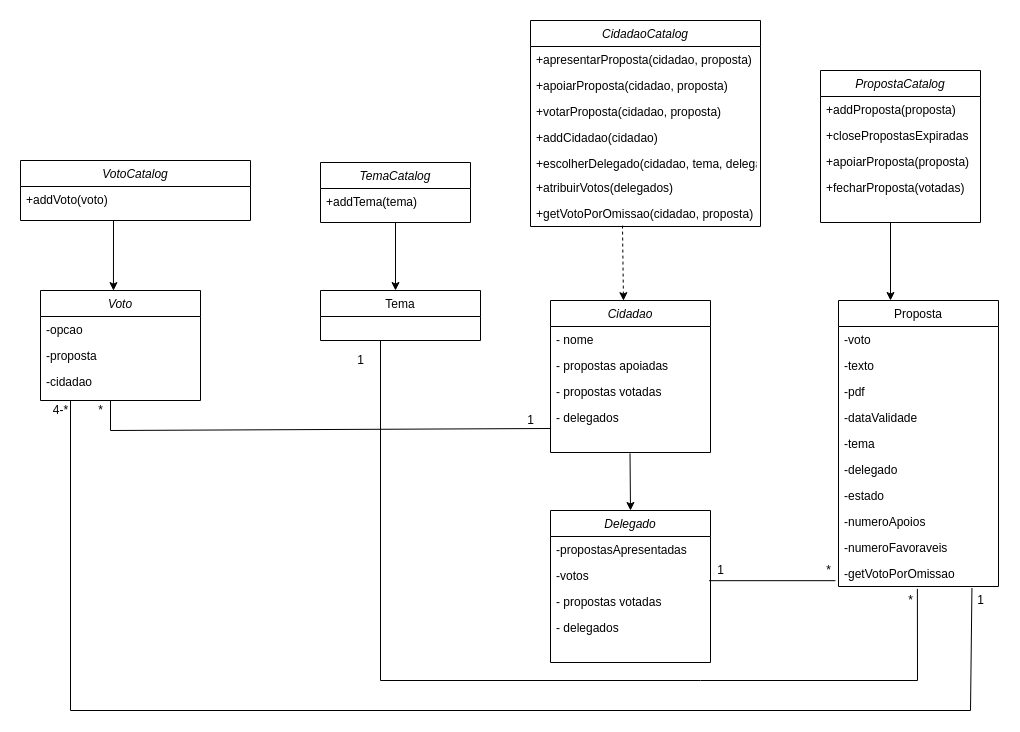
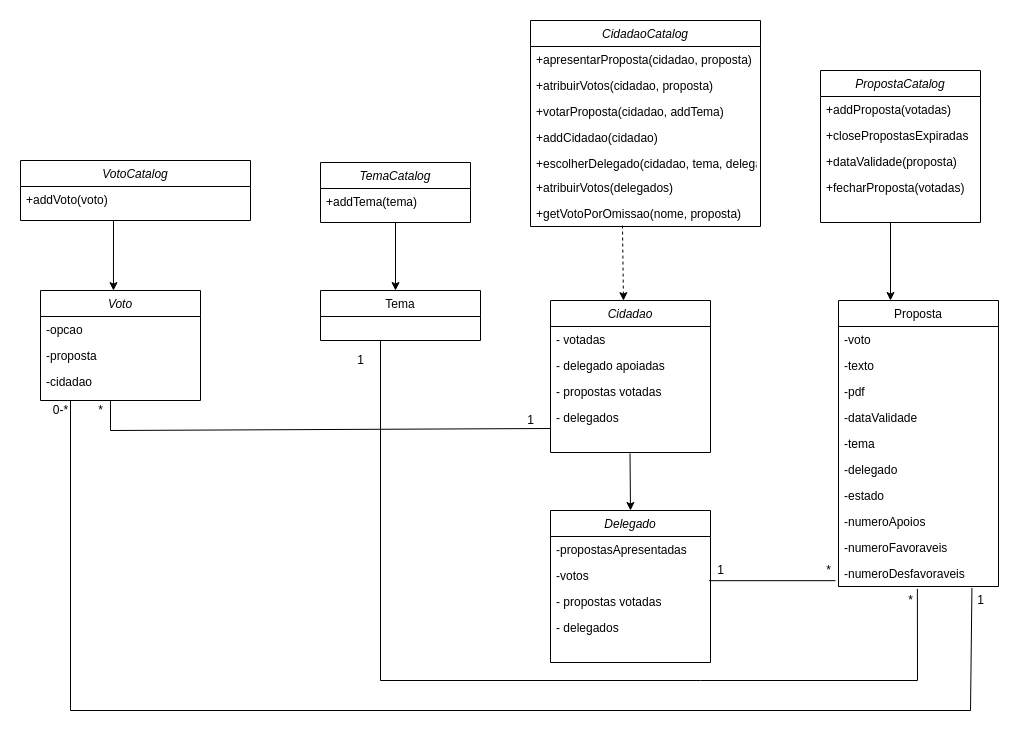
(644, 86) -> (639, 86)
(900, 110) -> (897, 110)
(642, 112) -> (639, 112)
(908, 162) -> (900, 162)
(654, 214) -> (646, 214)
(575, 340) -> (585, 340)
(619, 366) -> (614, 366)
(61, 411) -> (61, 411)
(903, 574) -> (910, 574)
